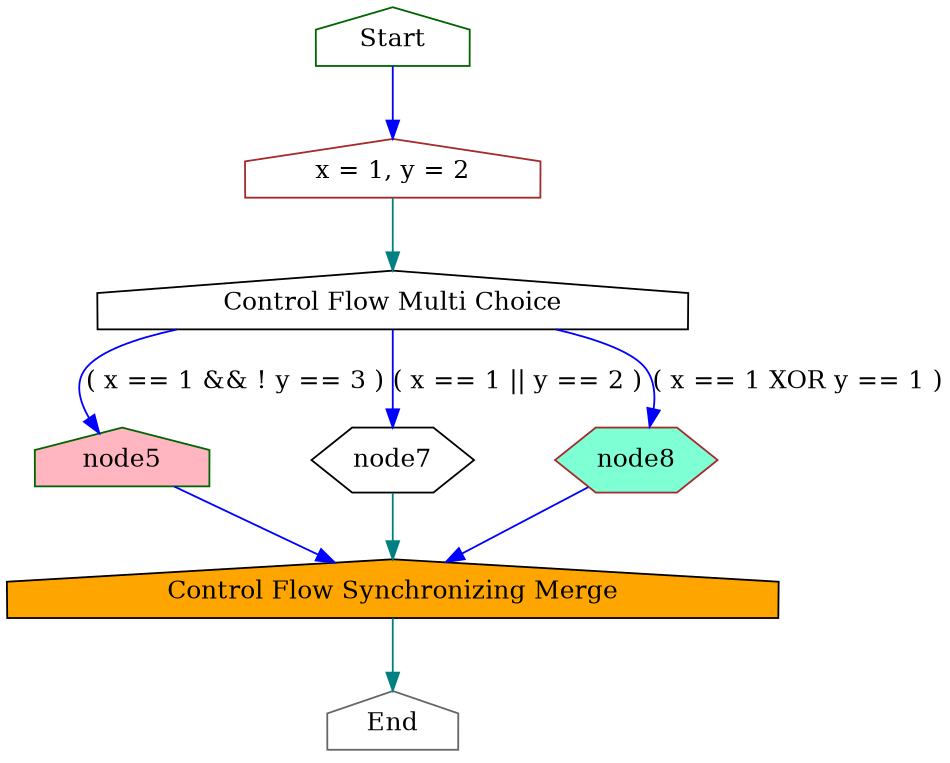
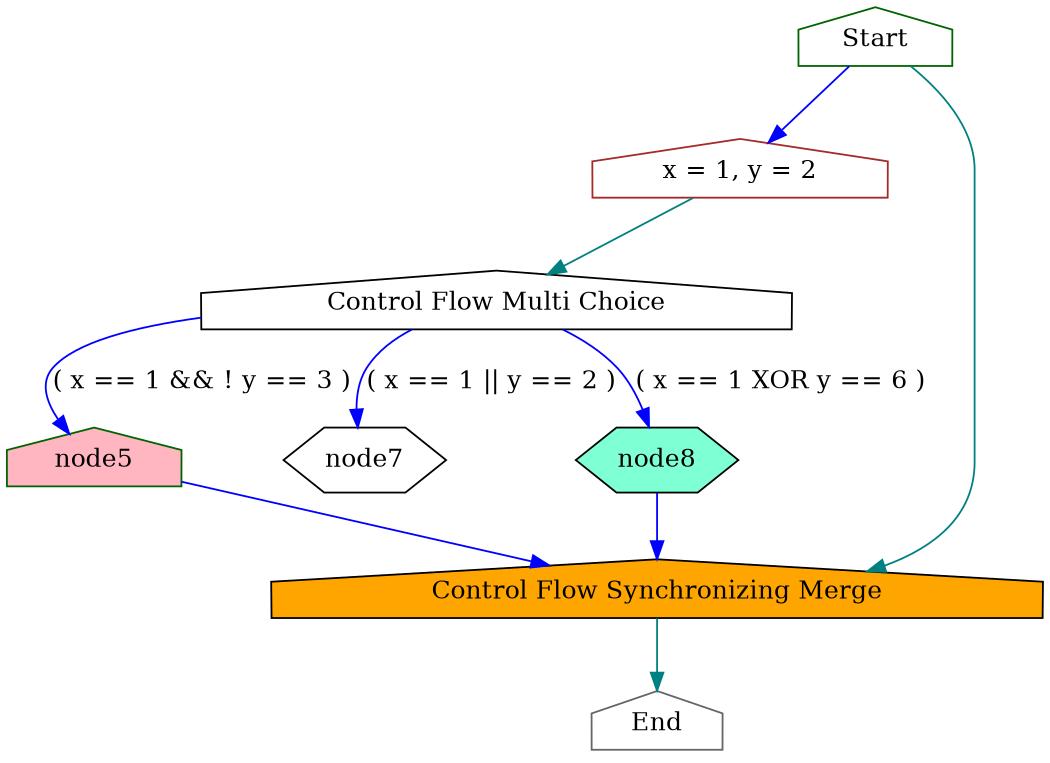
(798, 382) -> (781, 382)
(636, 460) -> (657, 460)
(393, 517) -> (975, 326)
